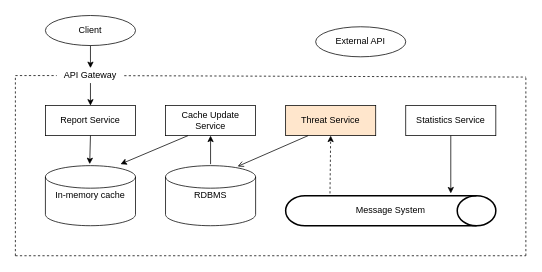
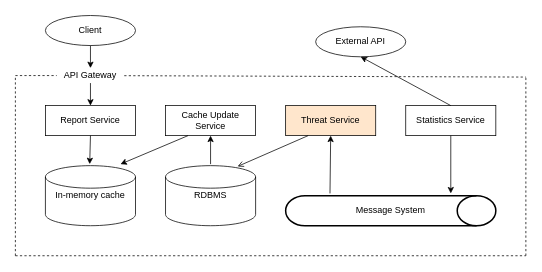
none -> (408, 82)
(330, 167) -> (330, 167)
